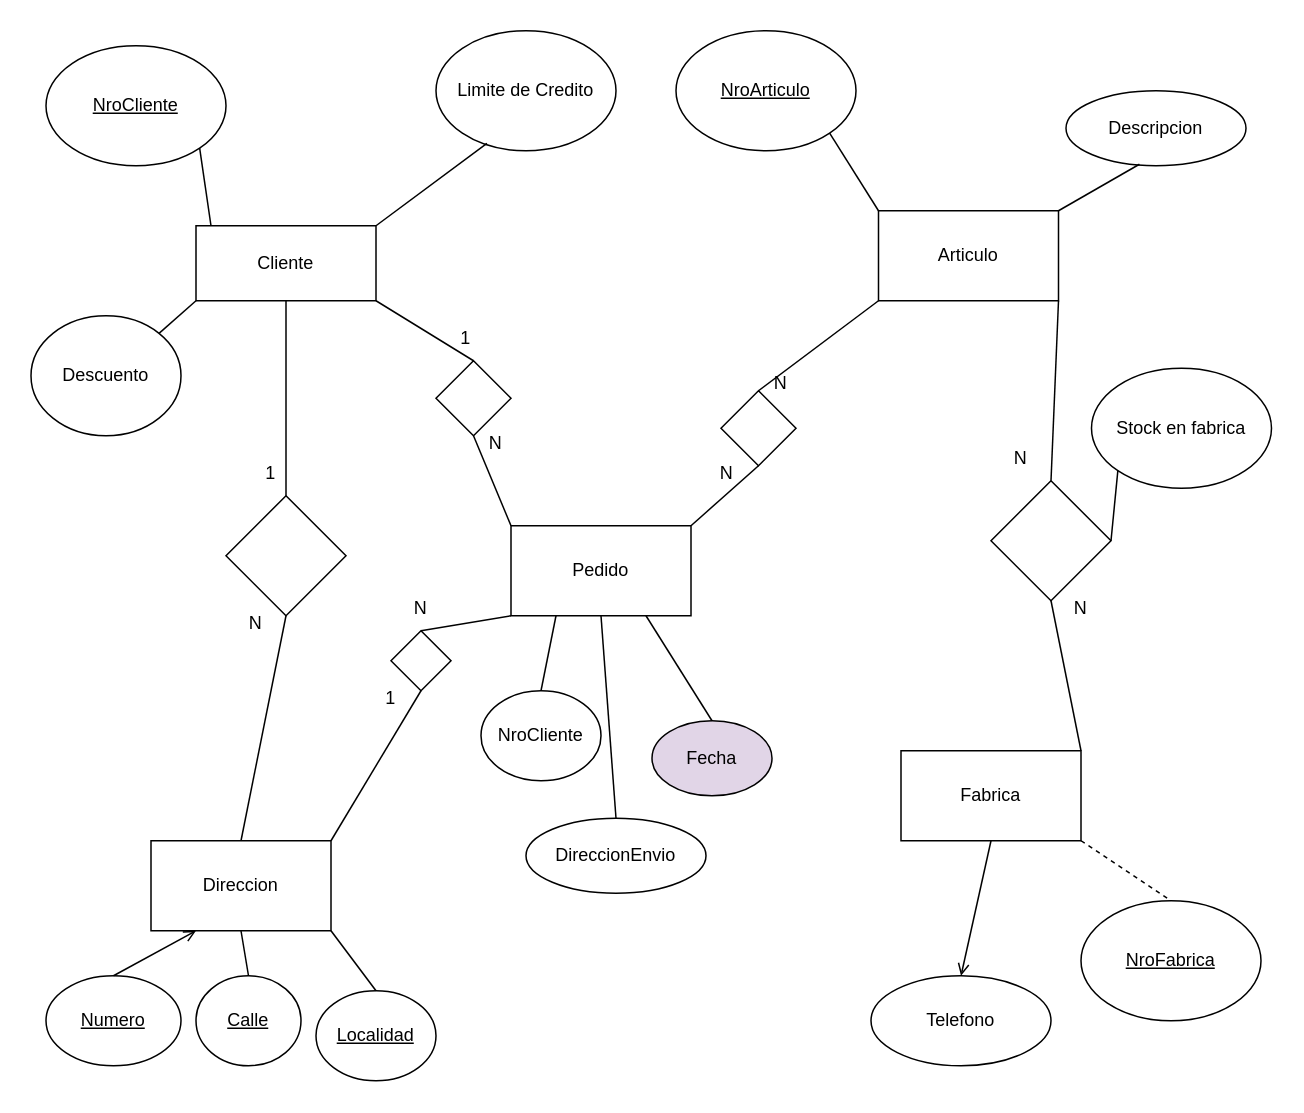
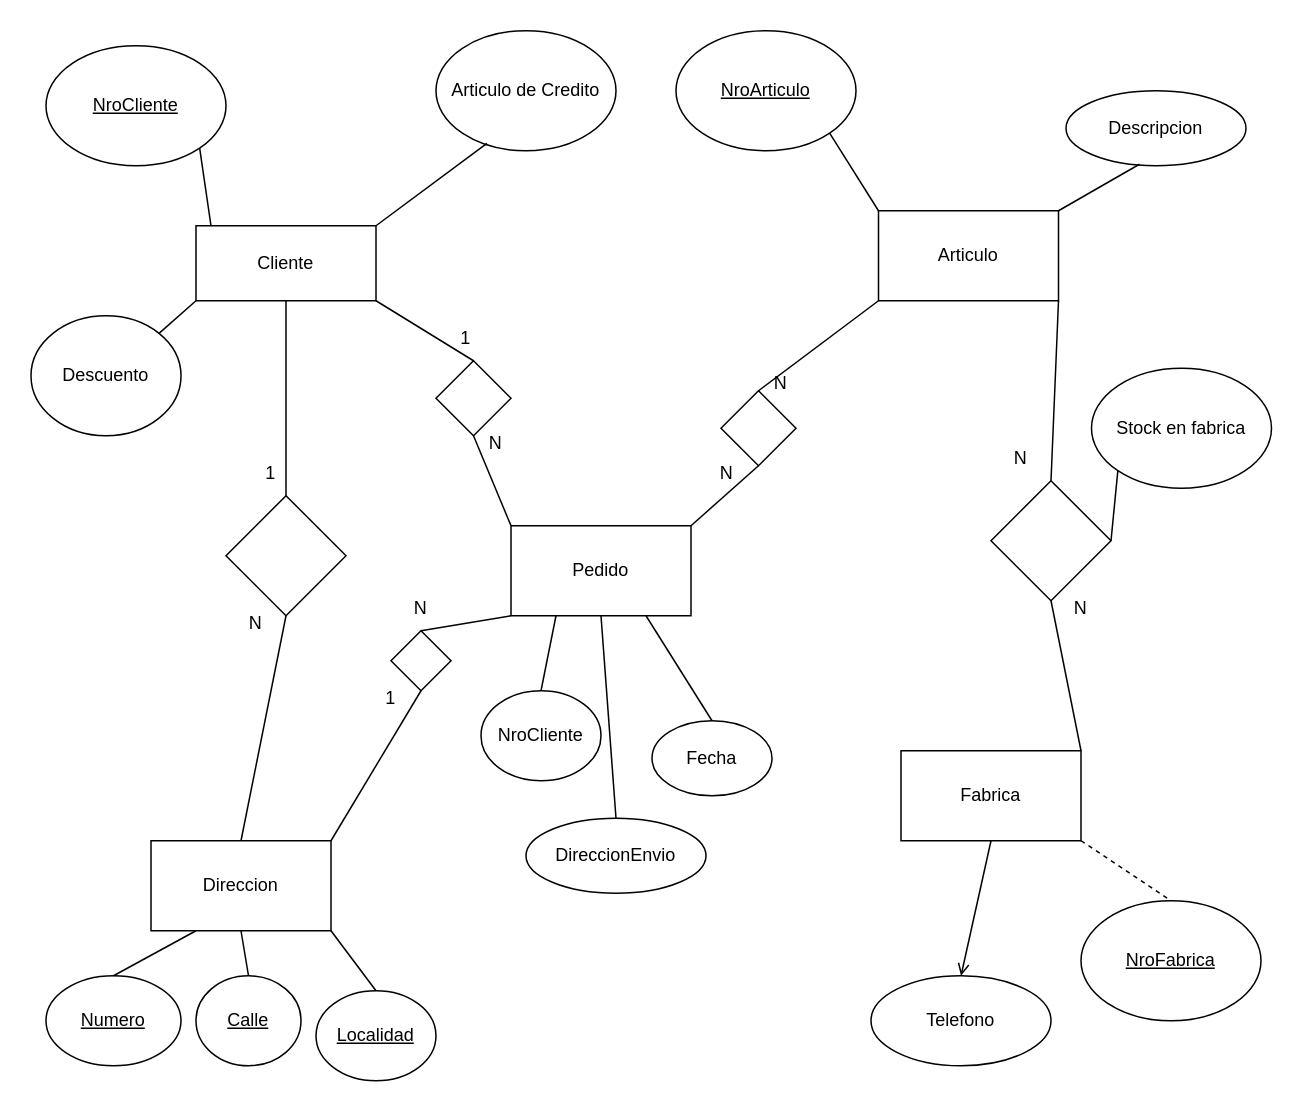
(526, 91) -> (526, 91)
(712, 758) -> (712, 758)
(189, 934) -> (190, 934)
